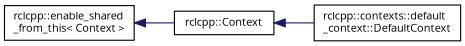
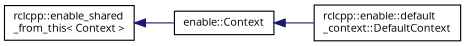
(224, 23) -> (224, 23)
(387, 23) -> (387, 23)
